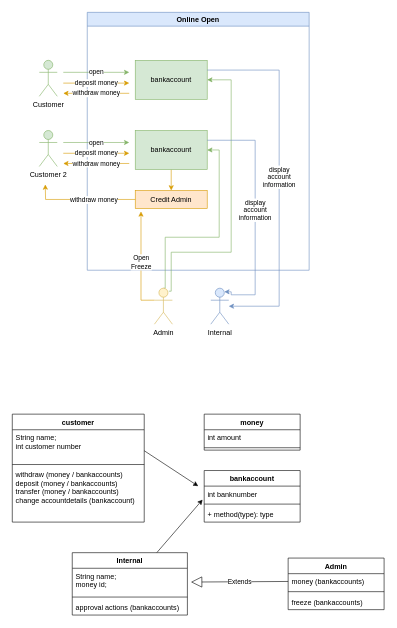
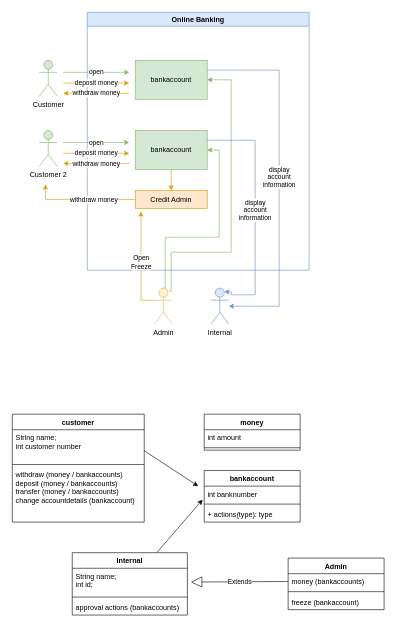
(198, 20) -> (198, 20)
(245, 515) -> (246, 515)
(97, 577) -> (97, 577)
(333, 602) -> (331, 602)
